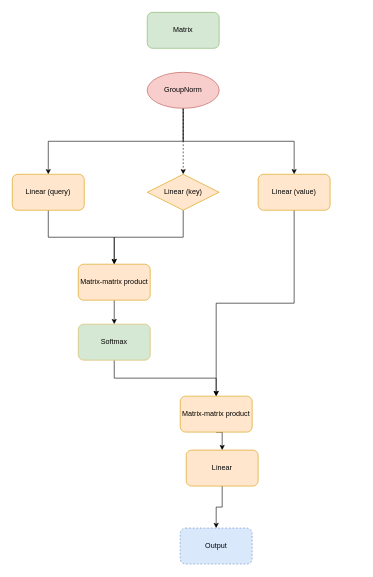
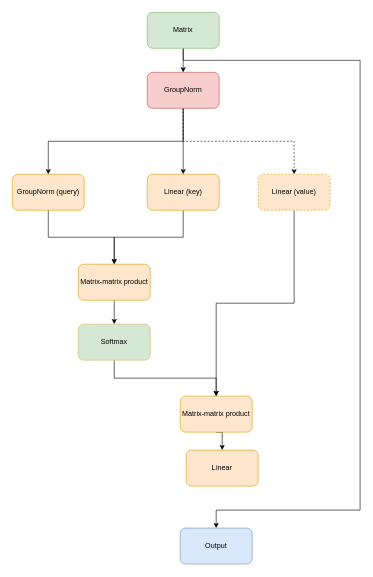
none -> (183, 65)
(183, 90) -> (183, 90)
(254, 141) -> (254, 141)
(183, 156) -> (183, 156)
(48, 192) -> (48, 192)
(183, 192) -> (183, 192)
(294, 192) -> (294, 192)
none -> (360, 199)
(222, 500) -> none
(216, 546) -> (216, 546)
